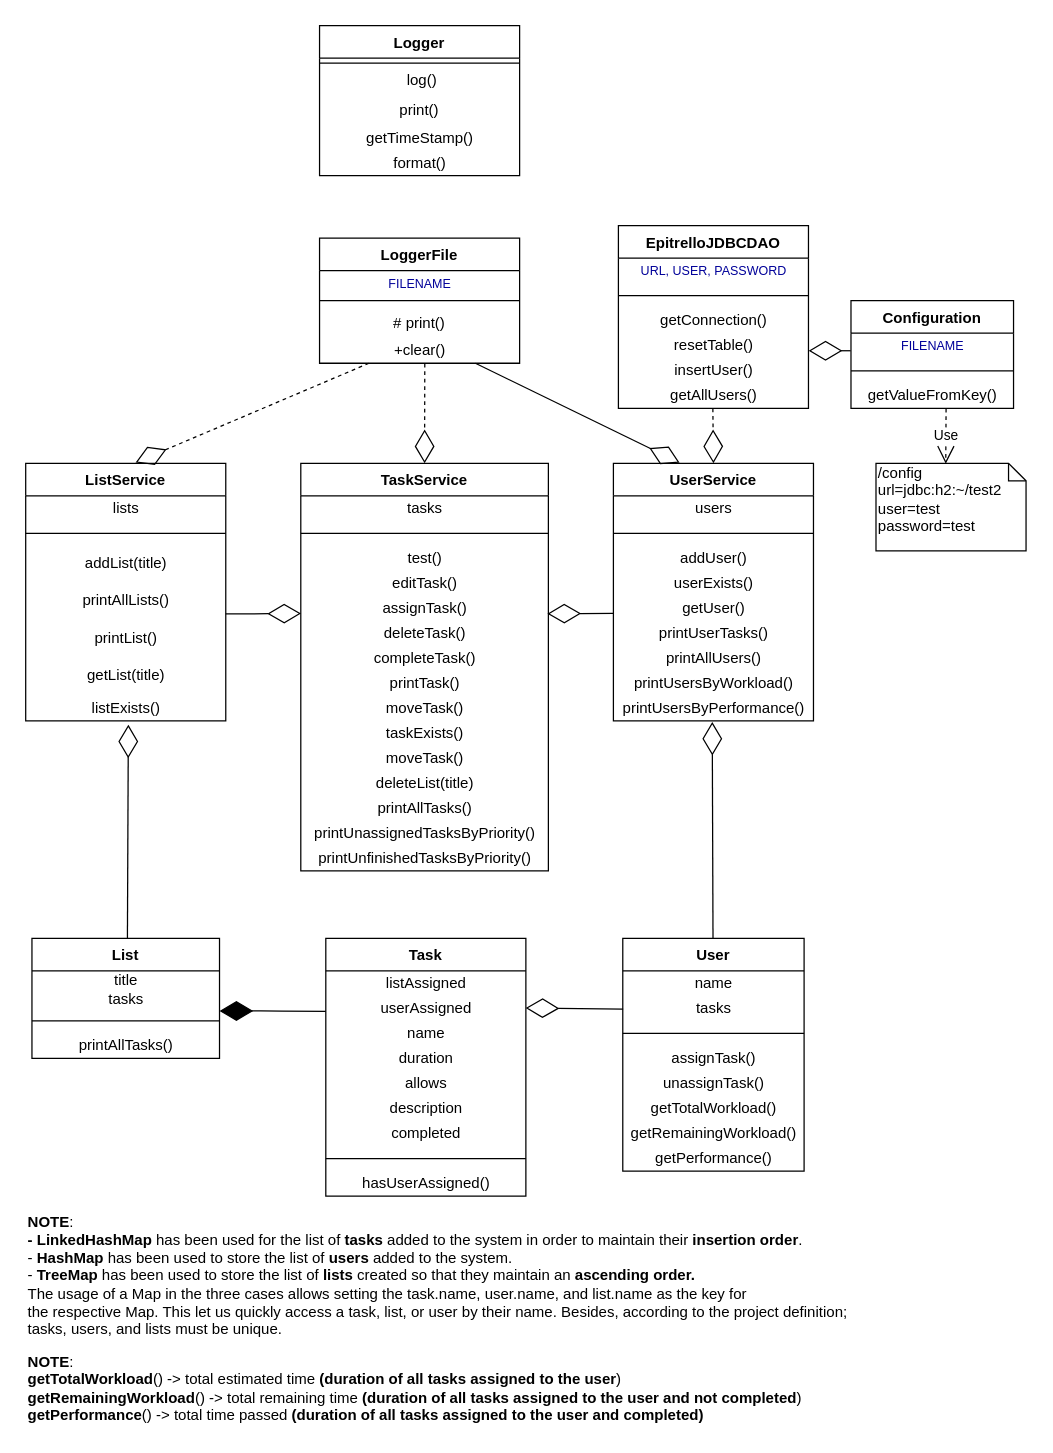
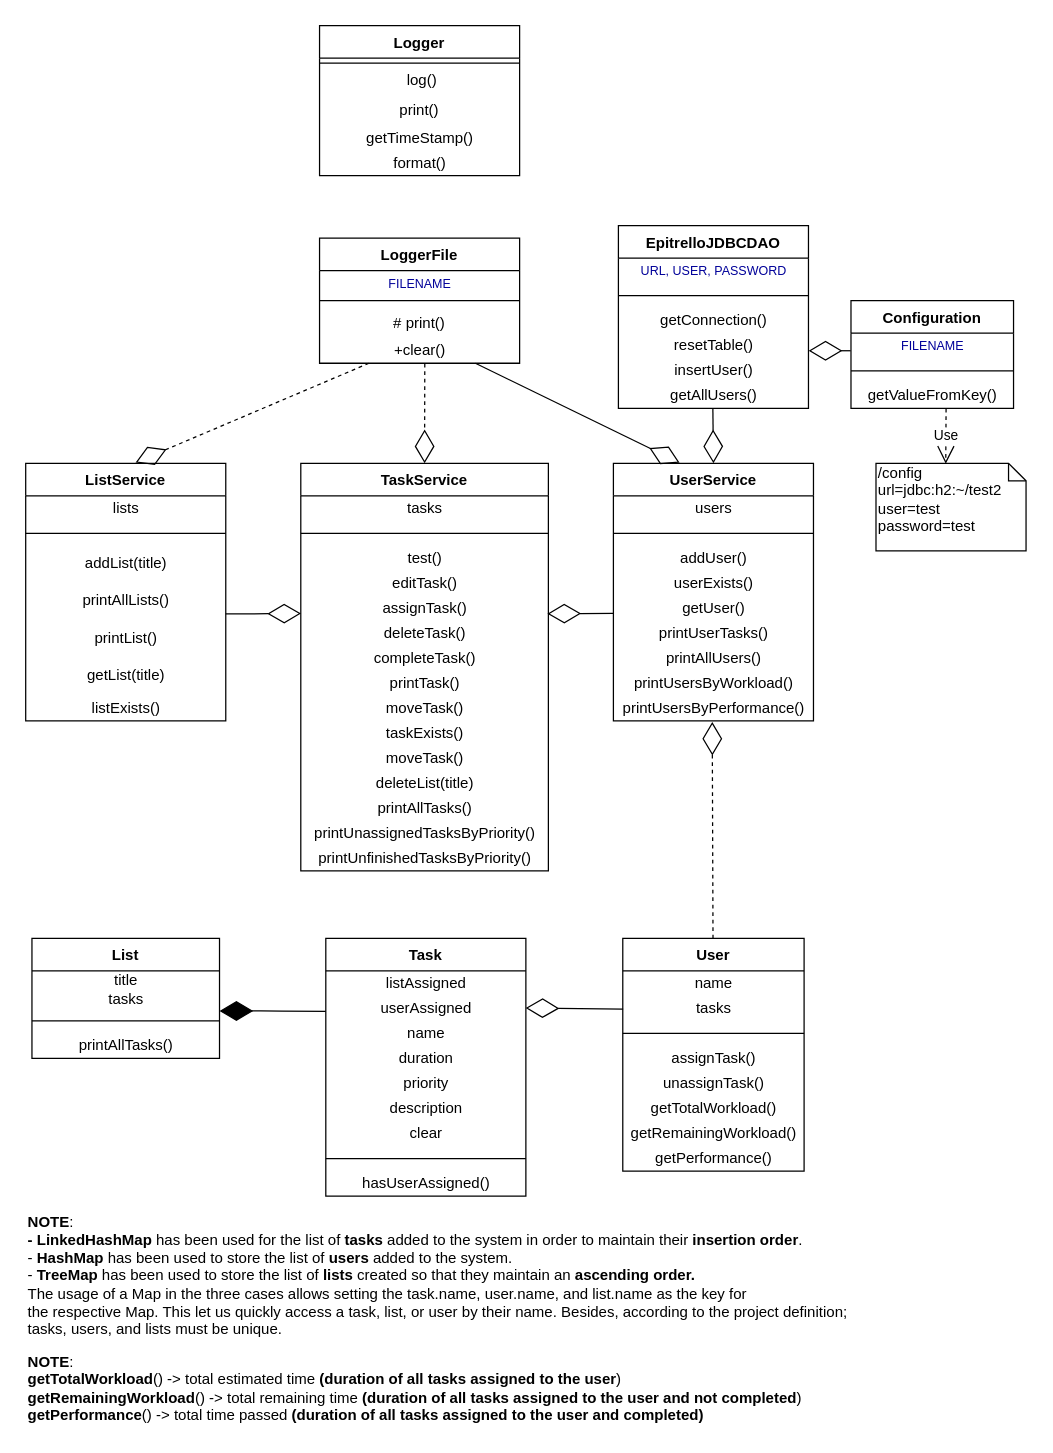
(713, 421) -> (713, 421)
(128, 846) -> none
(712, 846) -> (712, 846)
(426, 1083) -> (426, 1083)
(426, 1133) -> (426, 1133)
